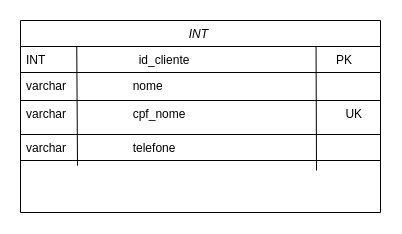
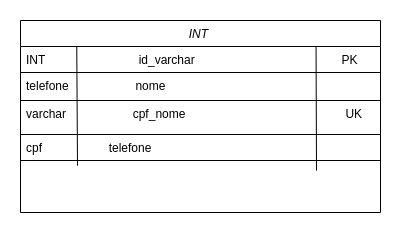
(289, 60) -> (292, 60)
(130, 86) -> (132, 86)
(142, 148) -> (129, 148)
